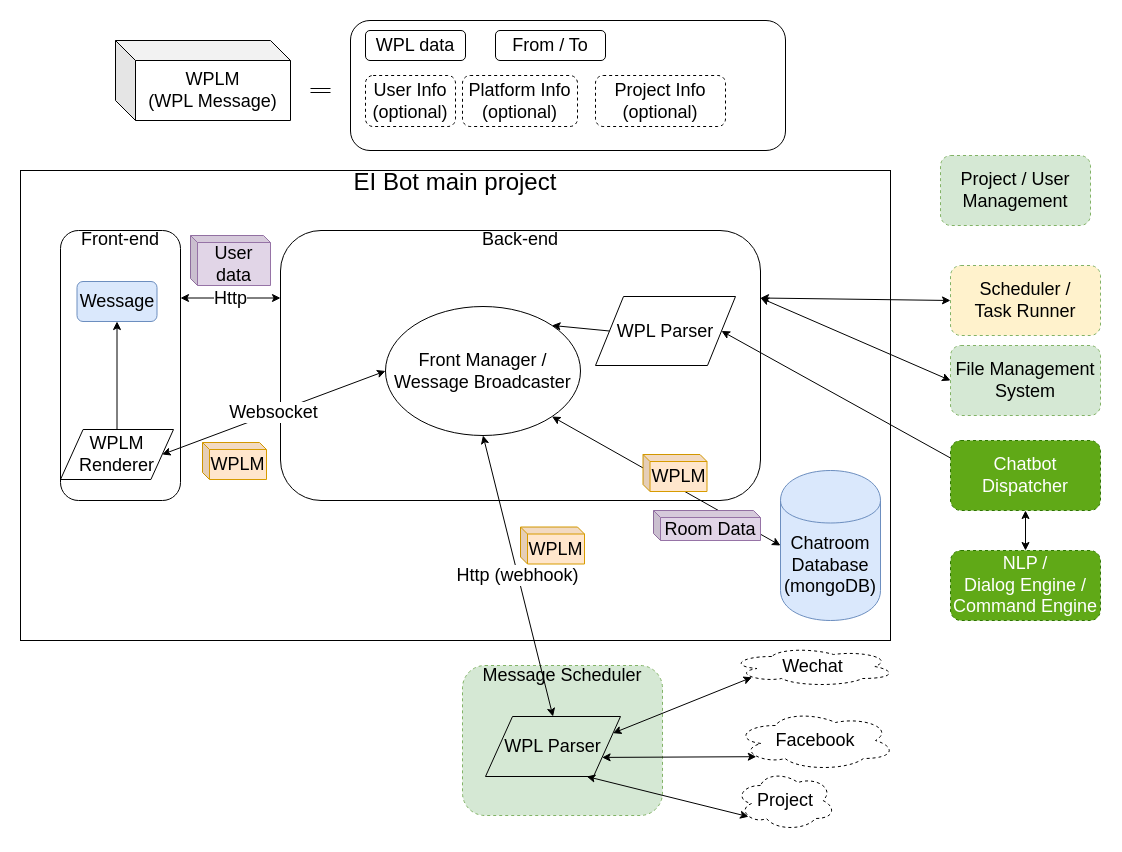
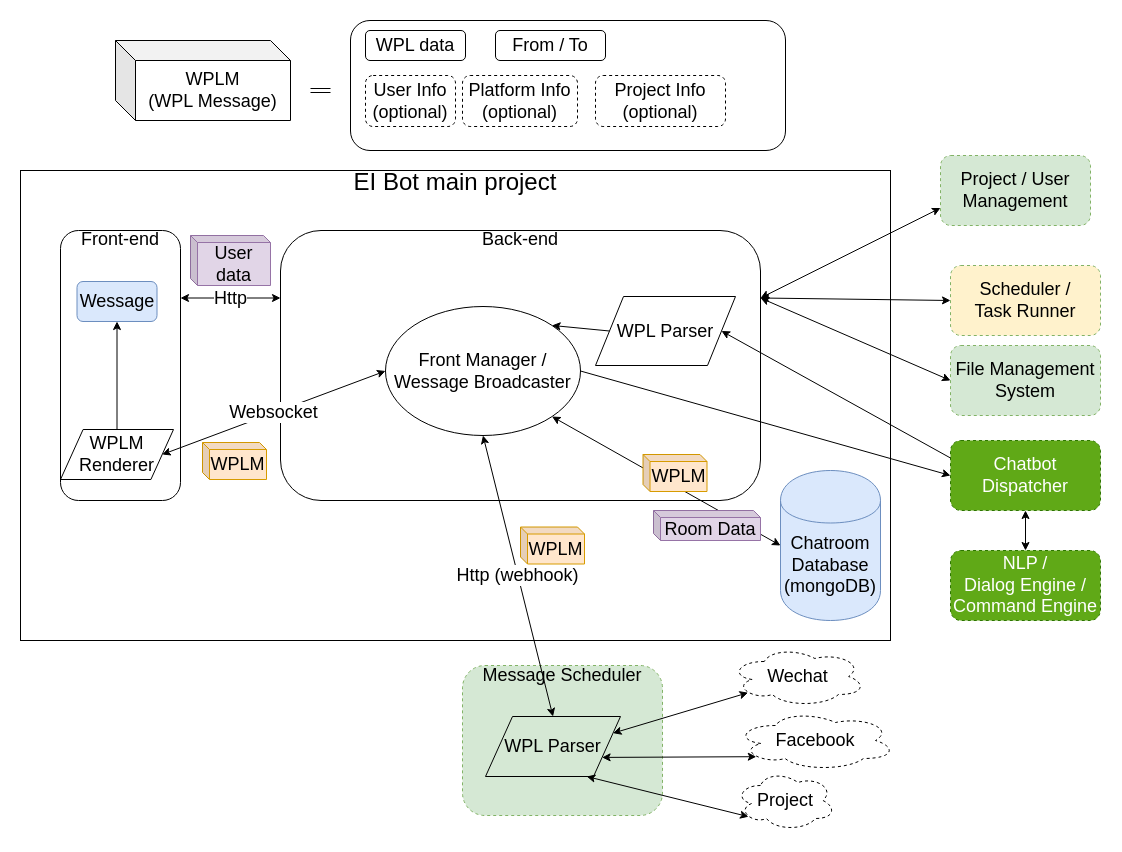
none -> (851, 253)
none -> (762, 422)
(813, 667) -> (798, 677)
